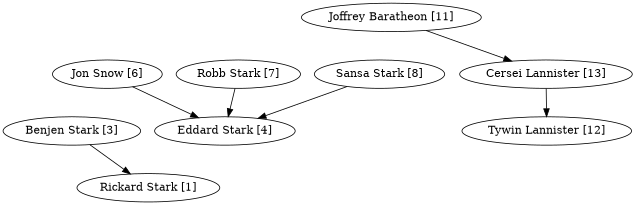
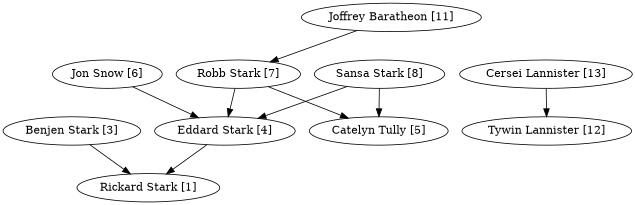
(465, 44) -> (317, 45)
none -> (379, 131)
none -> (190, 157)
